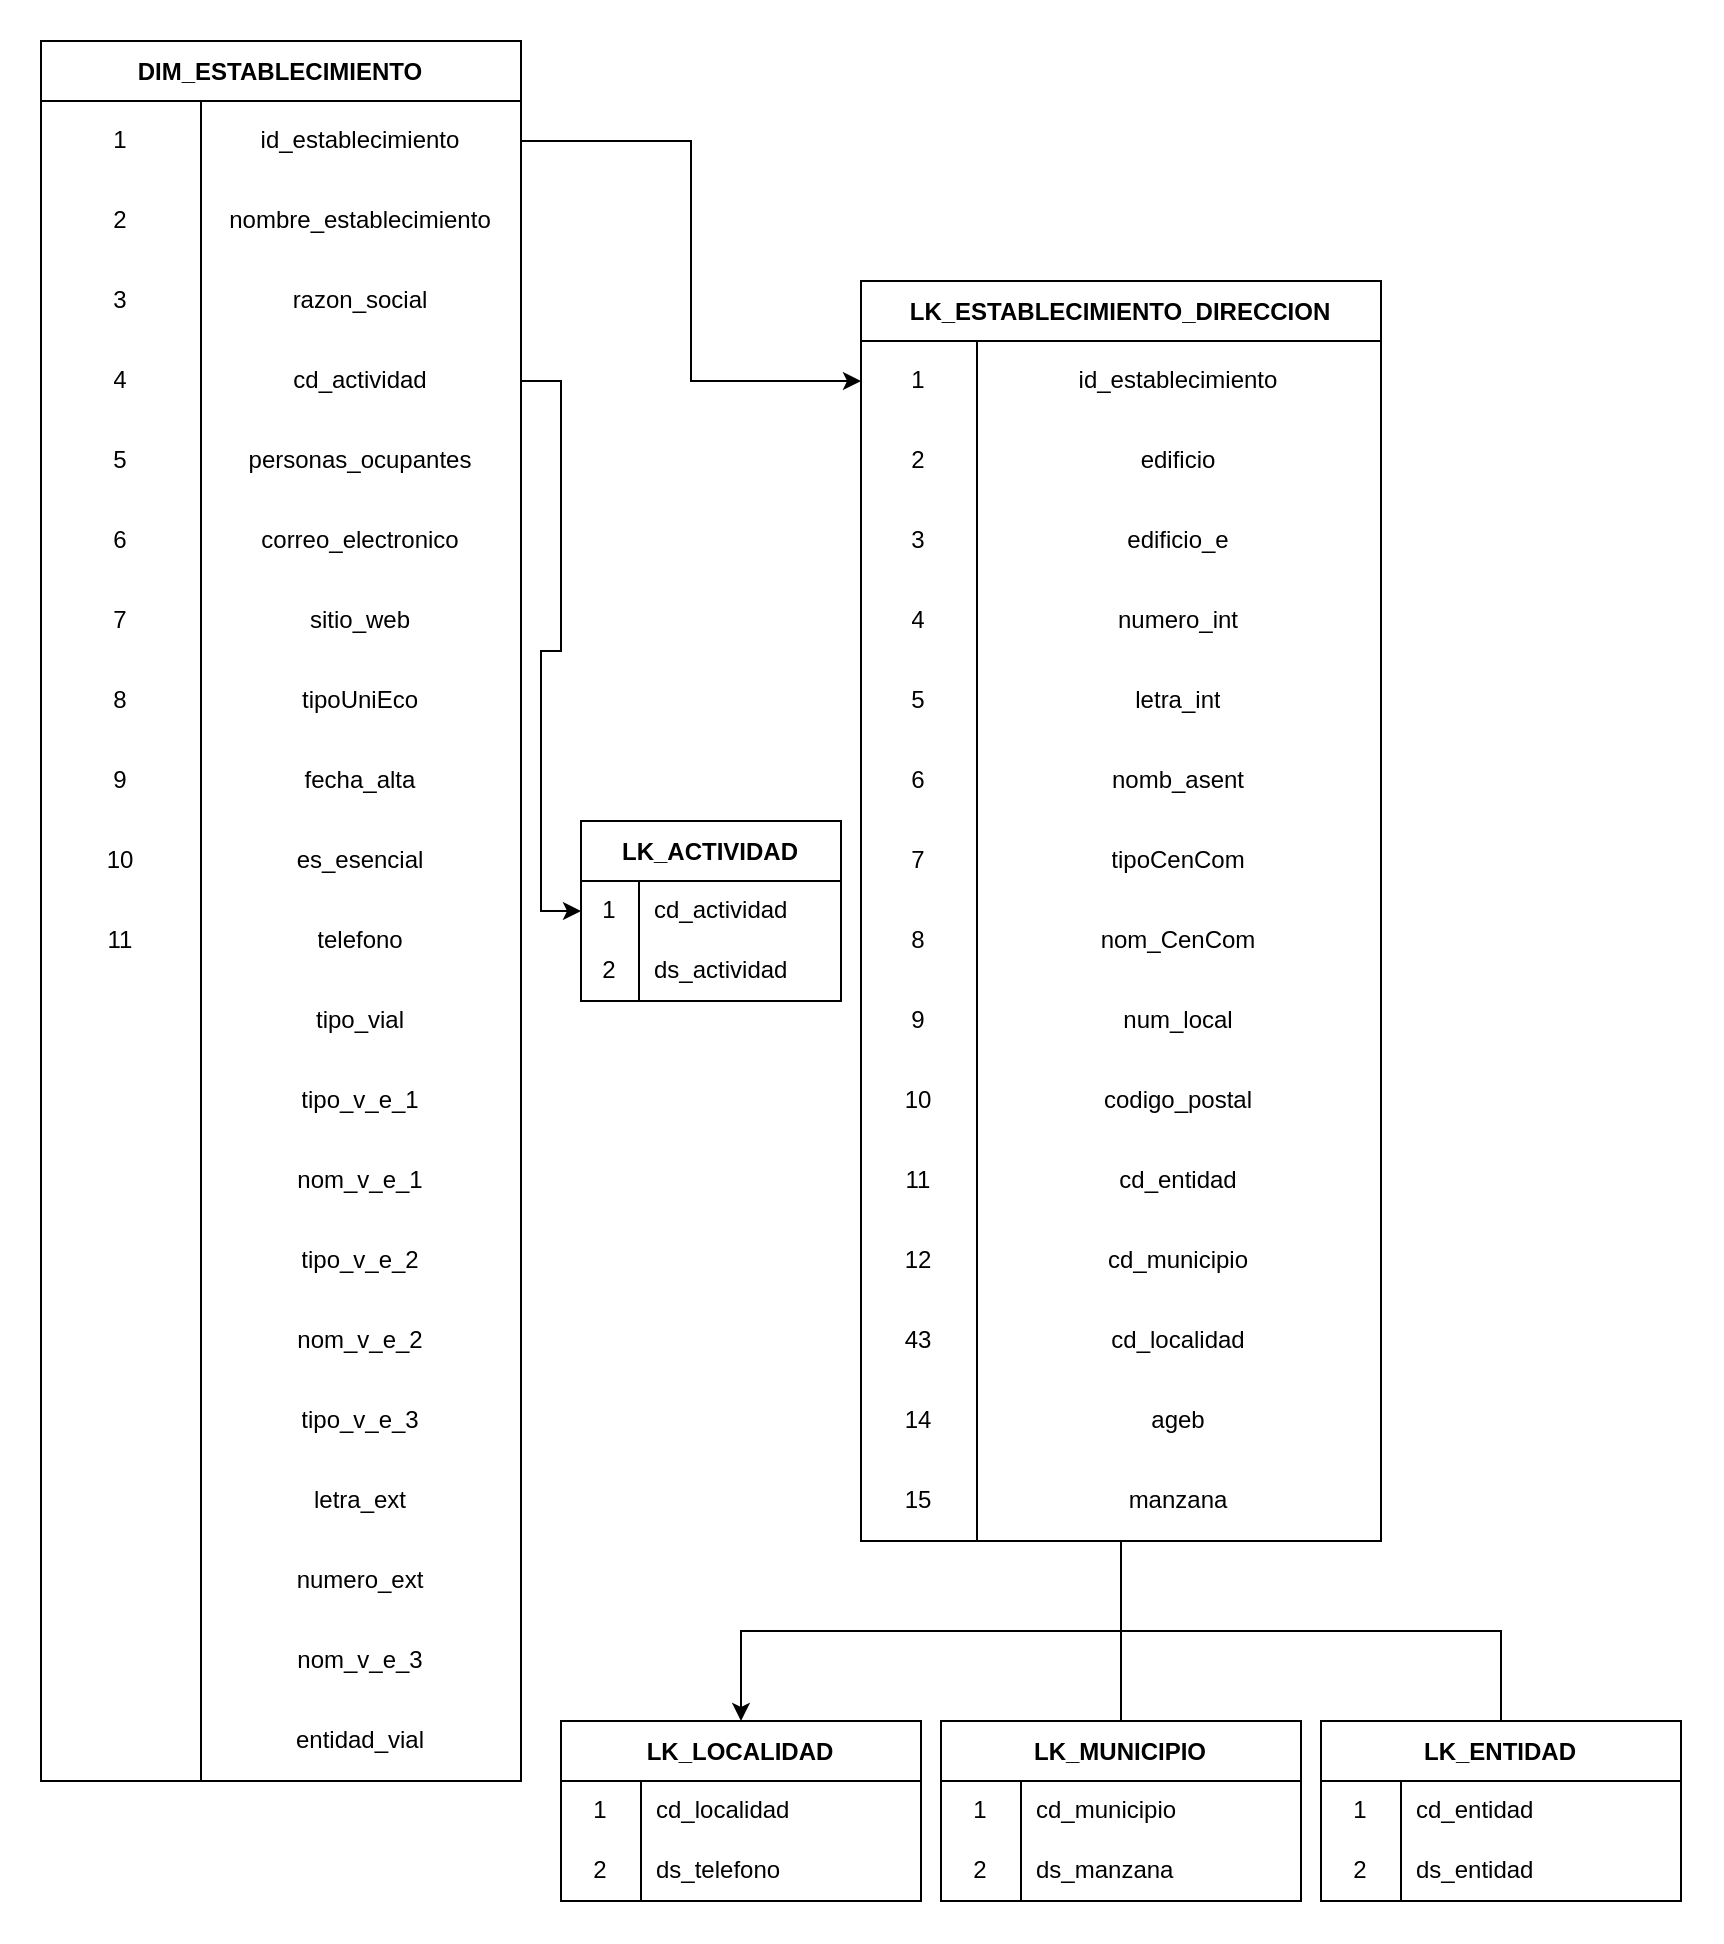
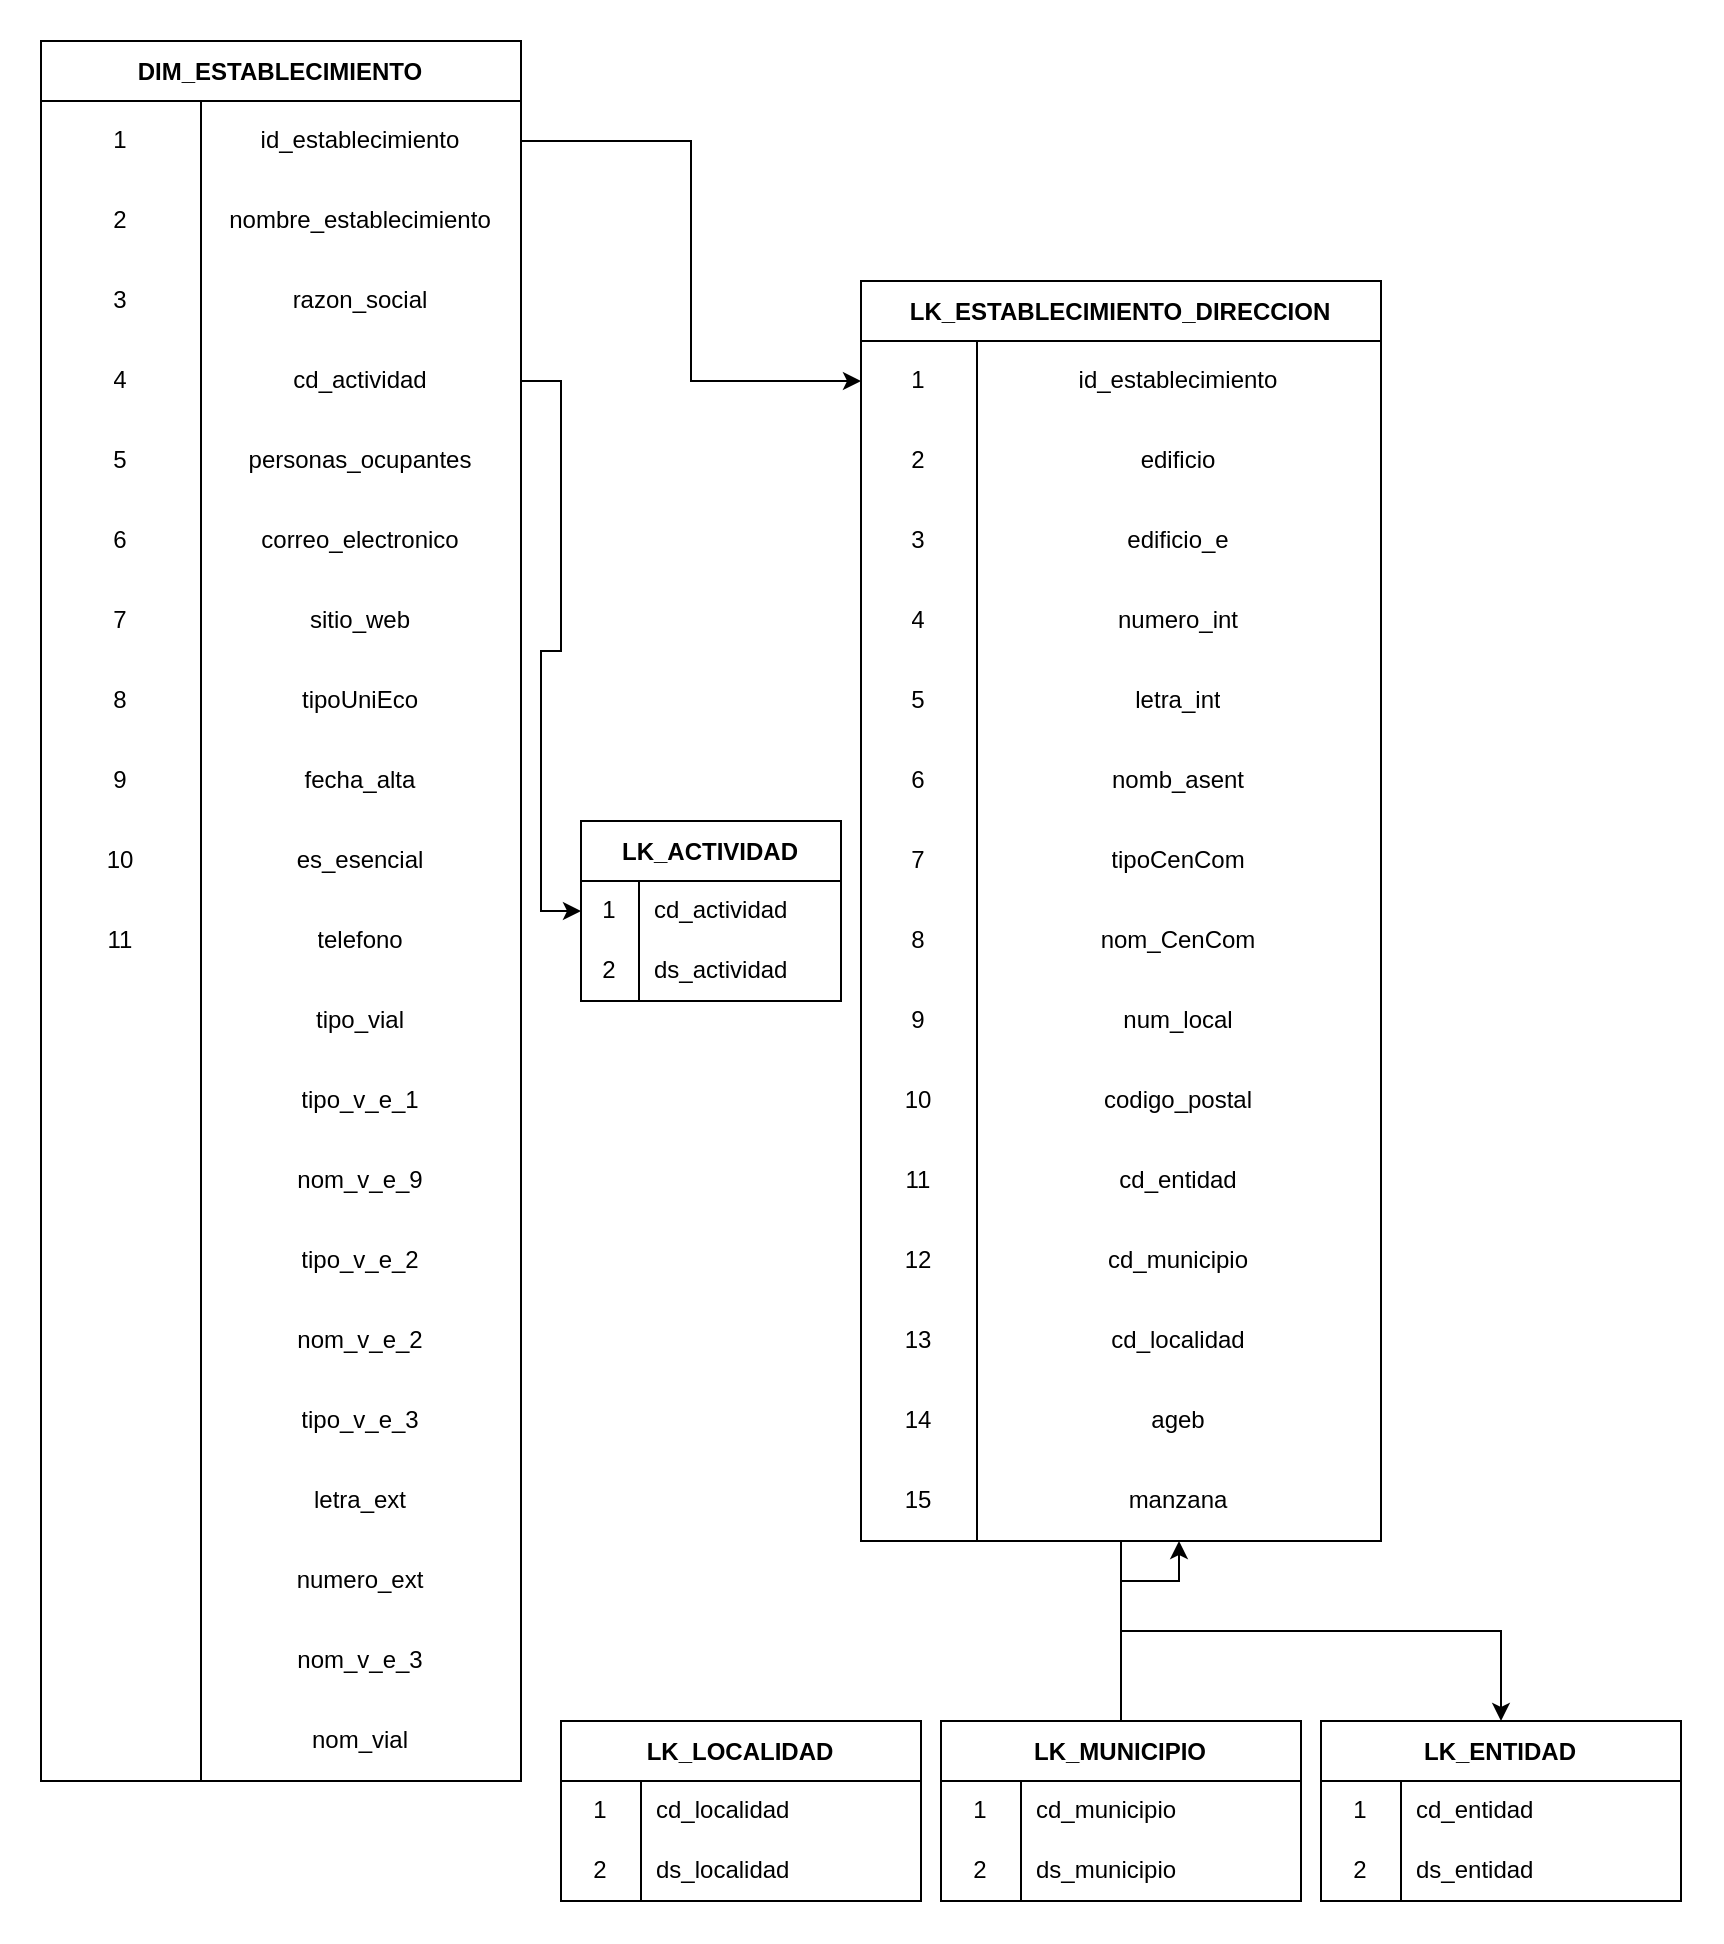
(361, 1181) -> (361, 1181)
(919, 1341) -> (919, 1341)
(891, 1631) -> (1165, 1581)
(1501, 1711) -> (1501, 1706)
(361, 1741) -> (361, 1741)
(728, 1871) -> (728, 1871)
(1104, 1871) -> (1108, 1871)
